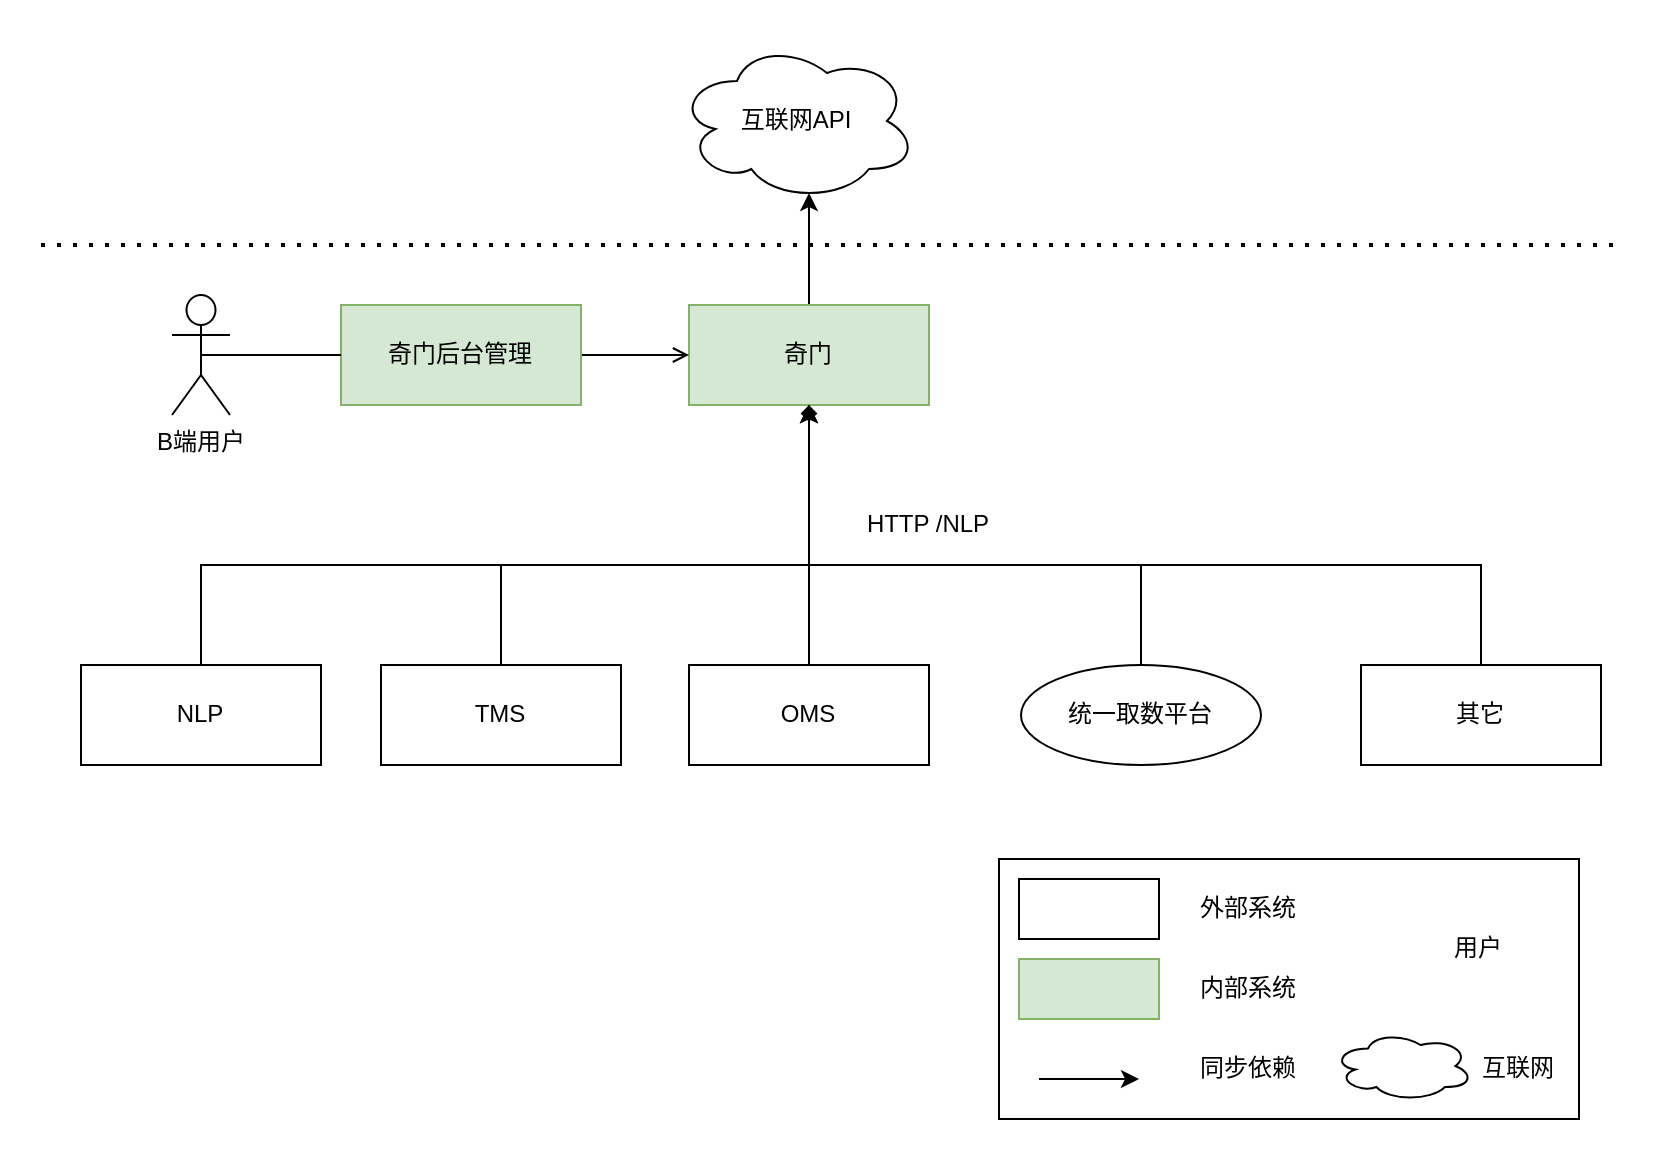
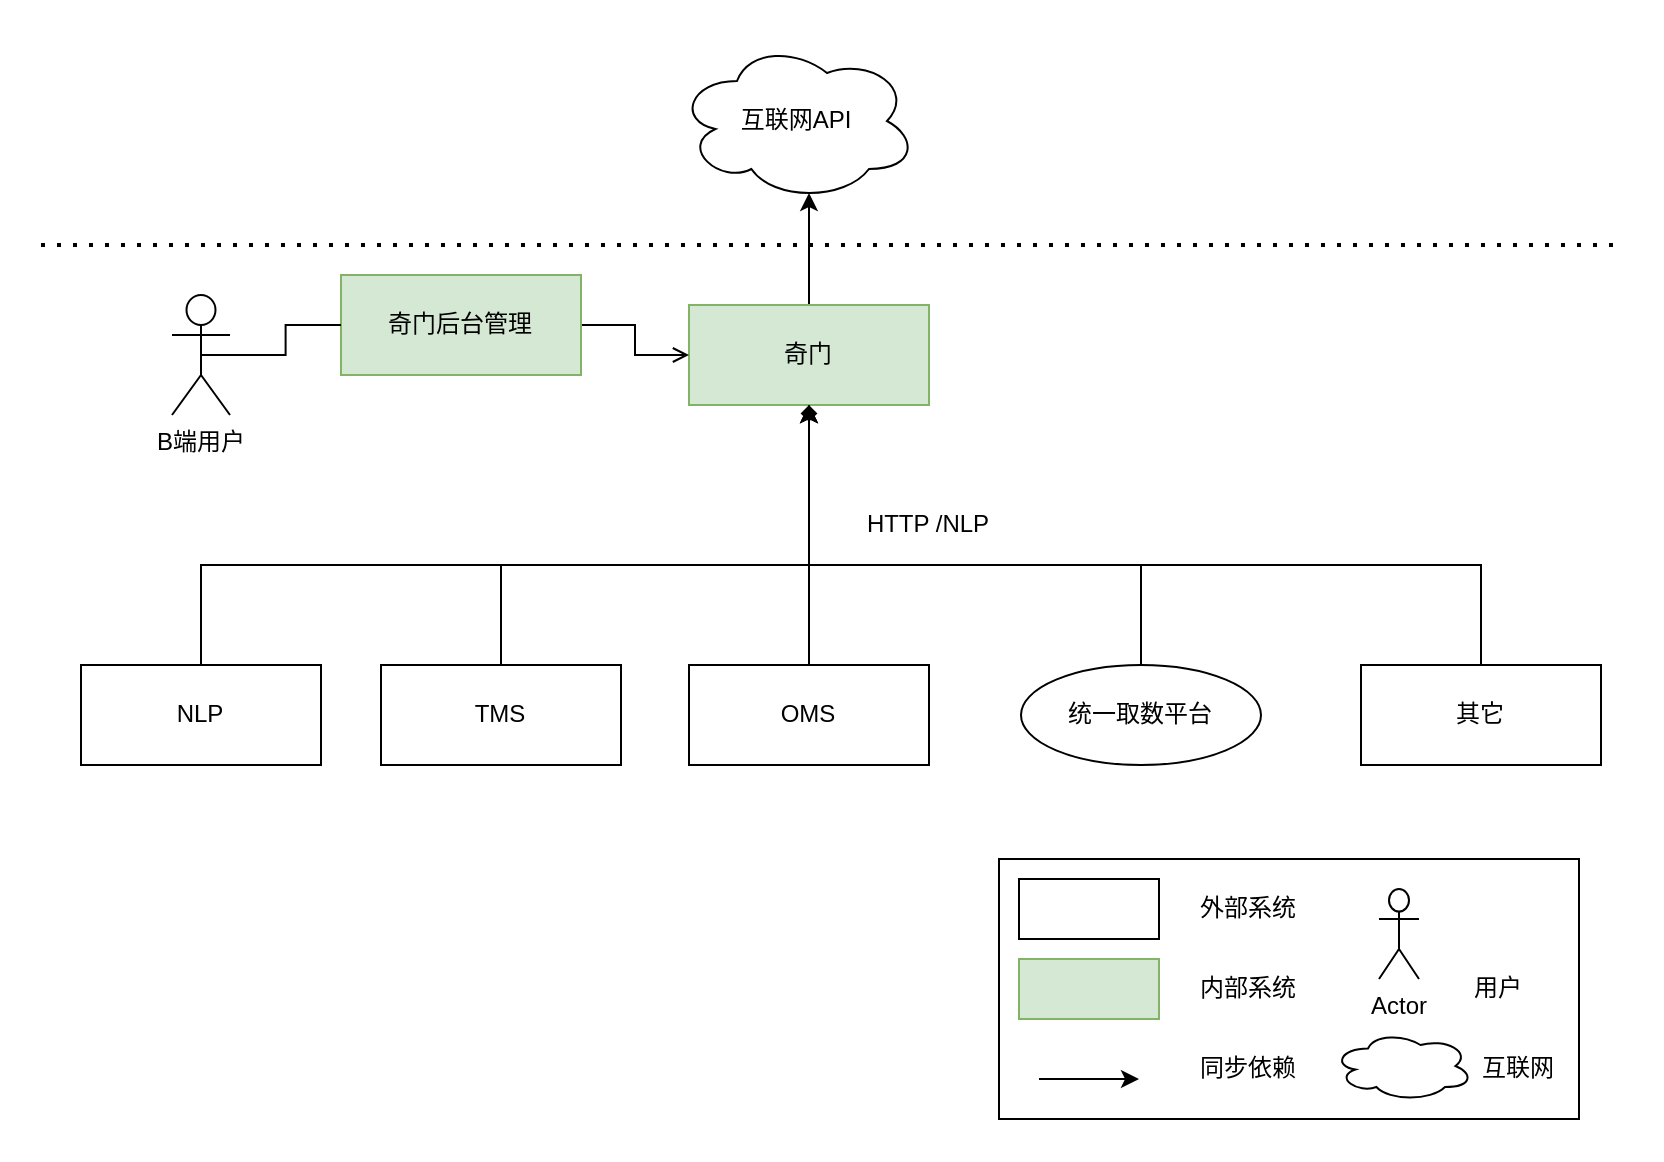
(461, 355) -> (461, 325)
none -> (1399, 934)
(1479, 949) -> (1499, 989)
